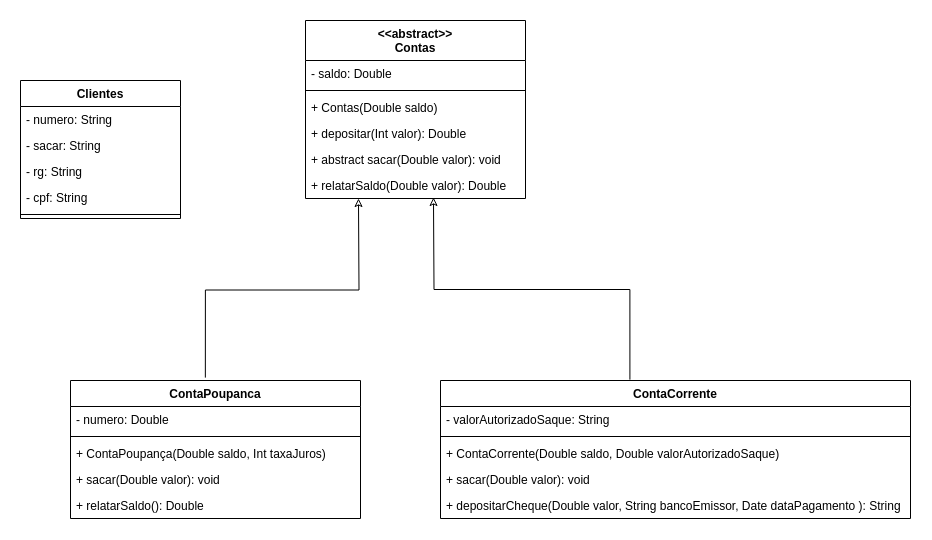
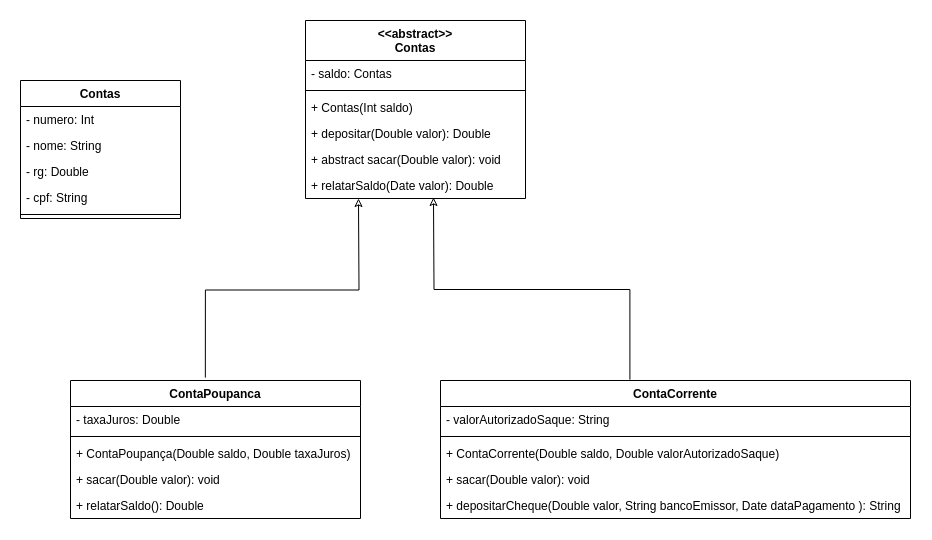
(354, 74) -> (355, 74)
(100, 94) -> (100, 94)
(379, 108) -> (370, 108)
(74, 120) -> (65, 120)
(401, 134) -> (409, 134)
(70, 146) -> (67, 146)
(60, 172) -> (60, 172)
(418, 186) -> (413, 186)
(124, 420) -> (134, 420)
(213, 454) -> (221, 454)
